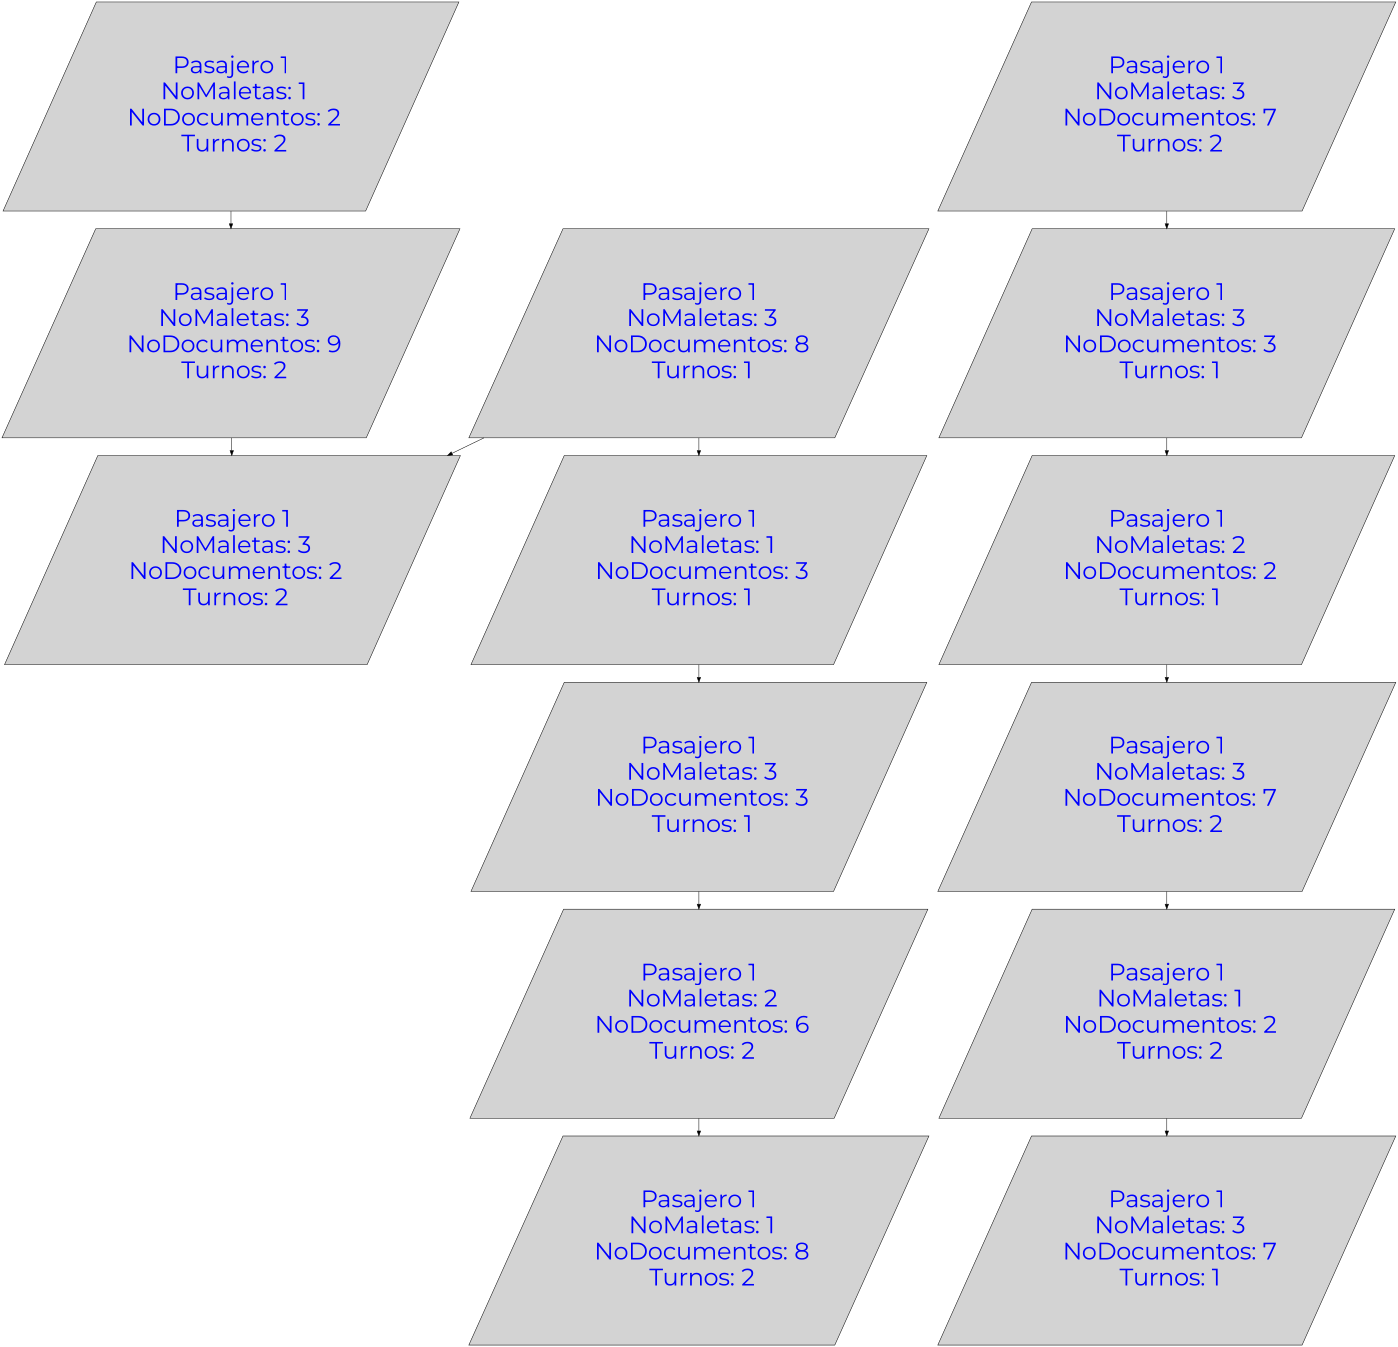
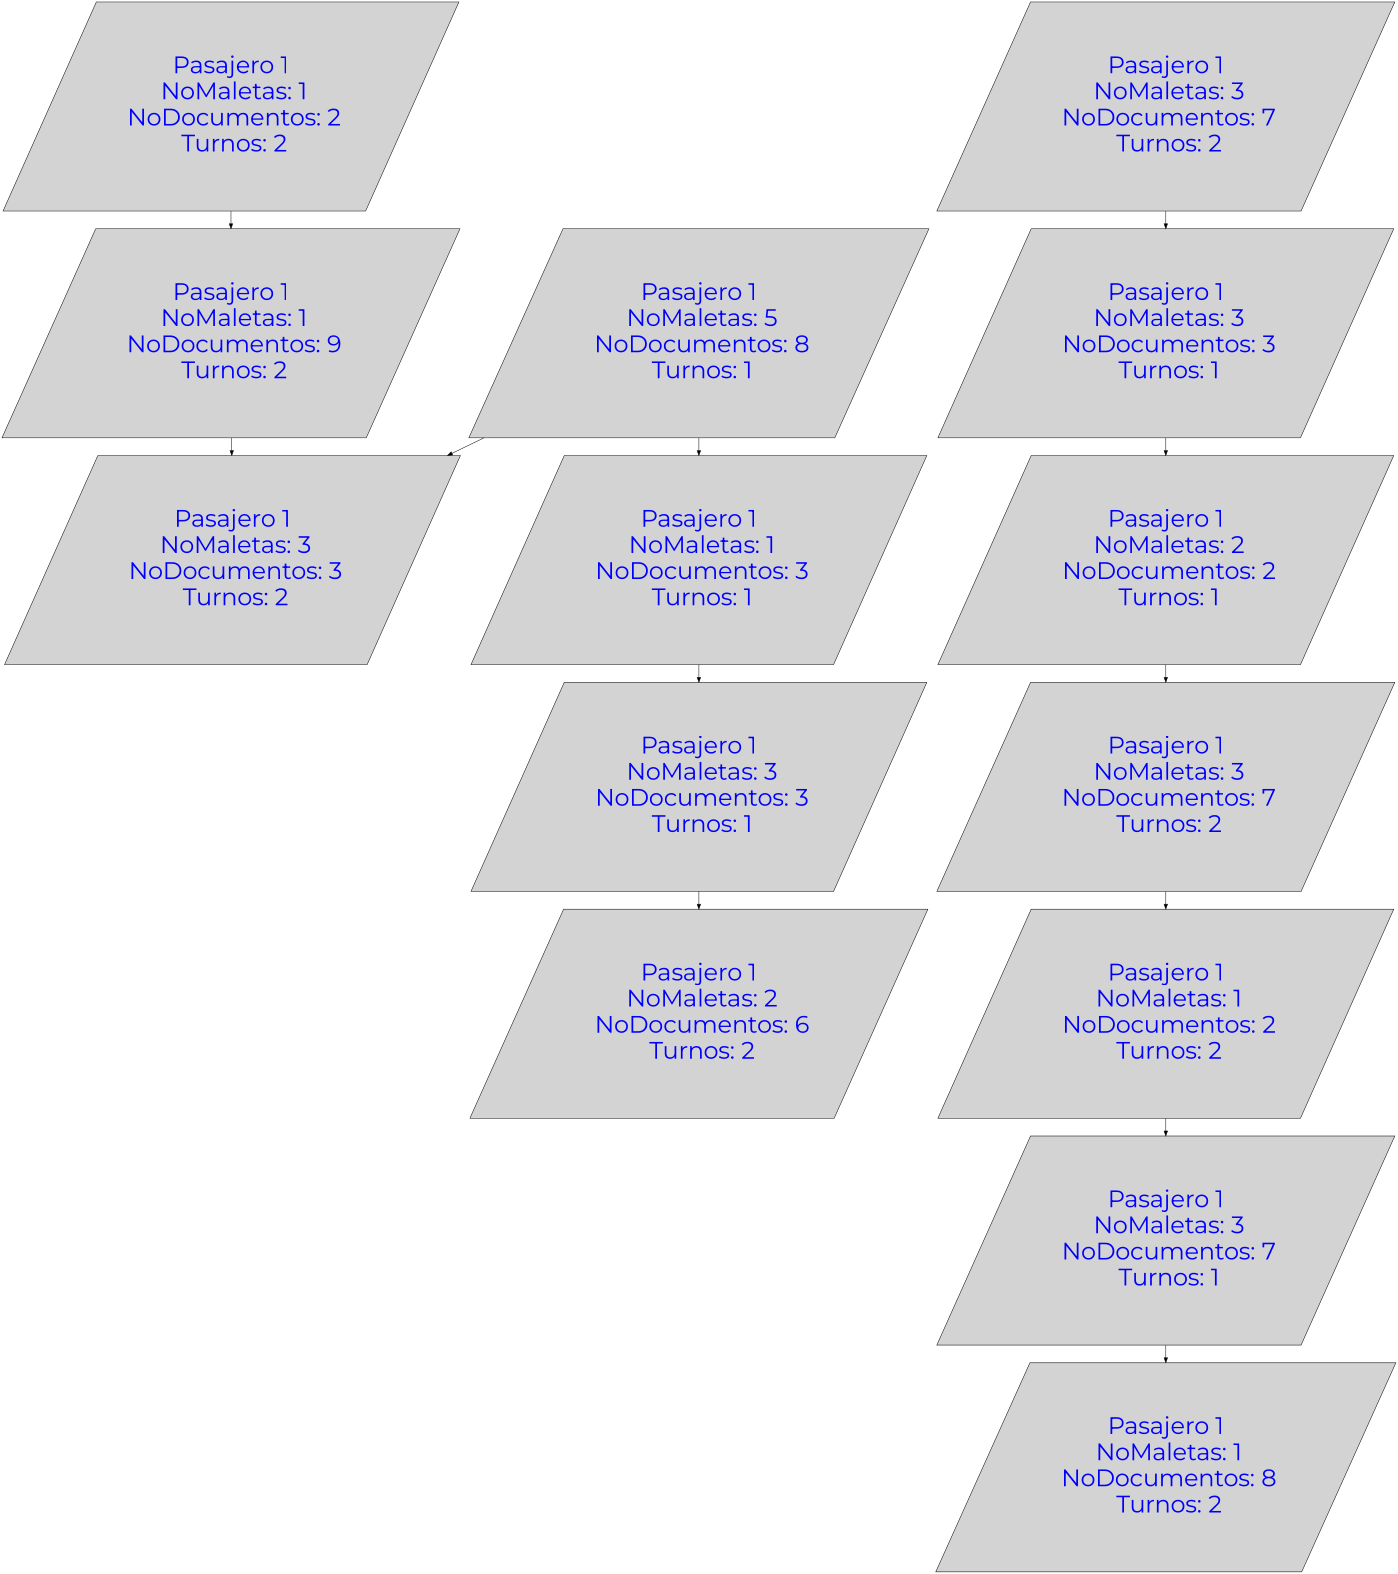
(231, 333) -> (231, 333)
(699, 333) -> (699, 333)
(232, 560) -> (232, 560)
(699, 1125) -> (1166, 1351)
